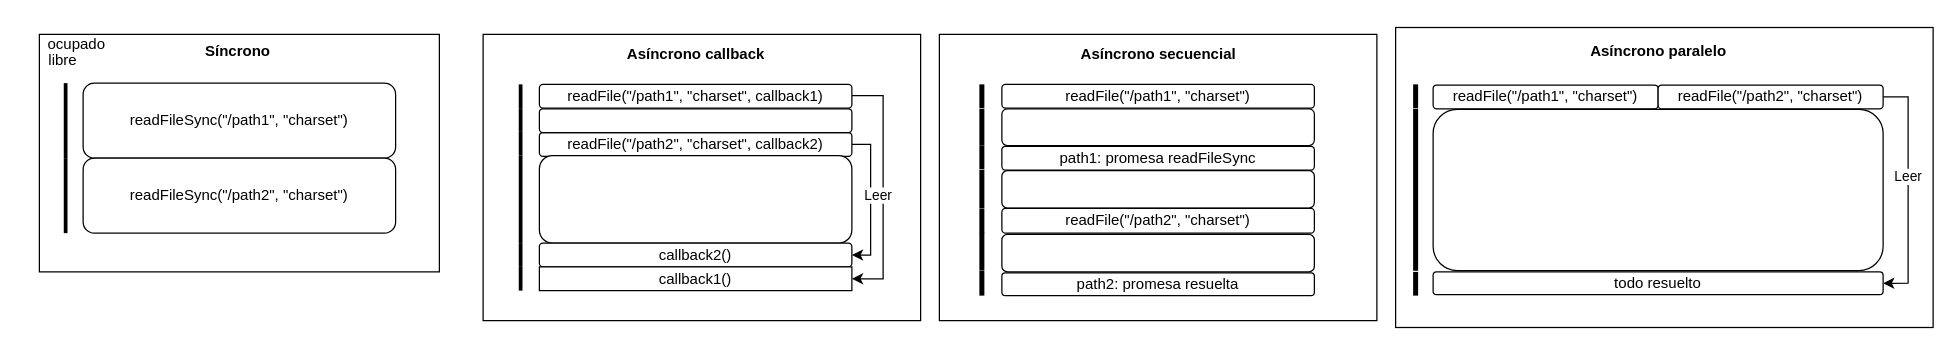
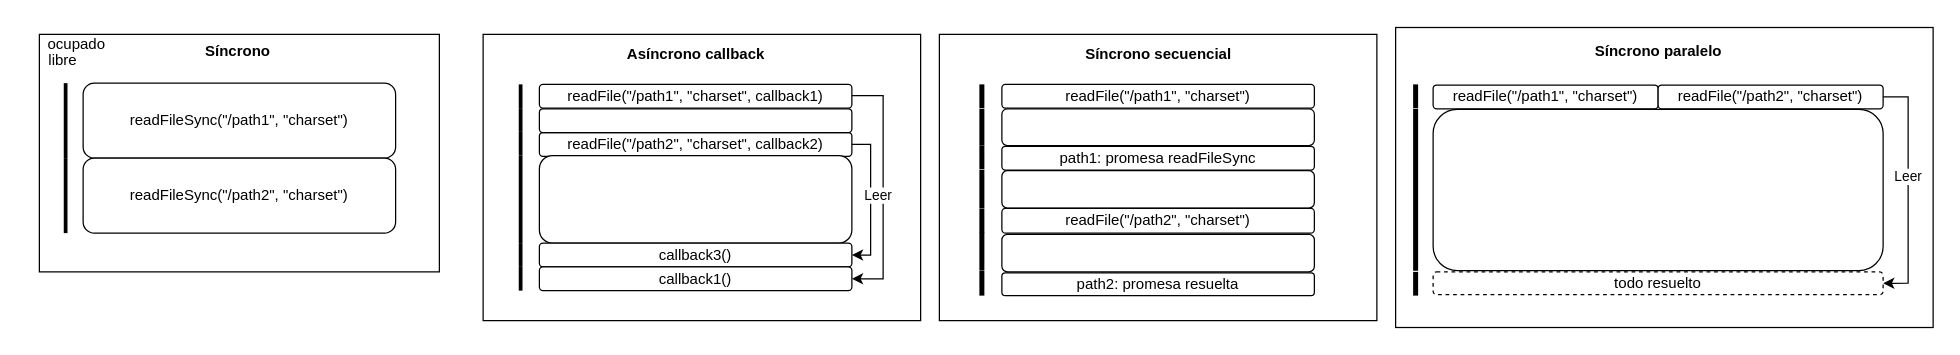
(1659, 52) -> (1659, 52)
(1159, 54) -> (1159, 54)
(696, 256) -> (696, 256)
(696, 279) -> (696, 279)
(1658, 283) -> (1658, 283)
